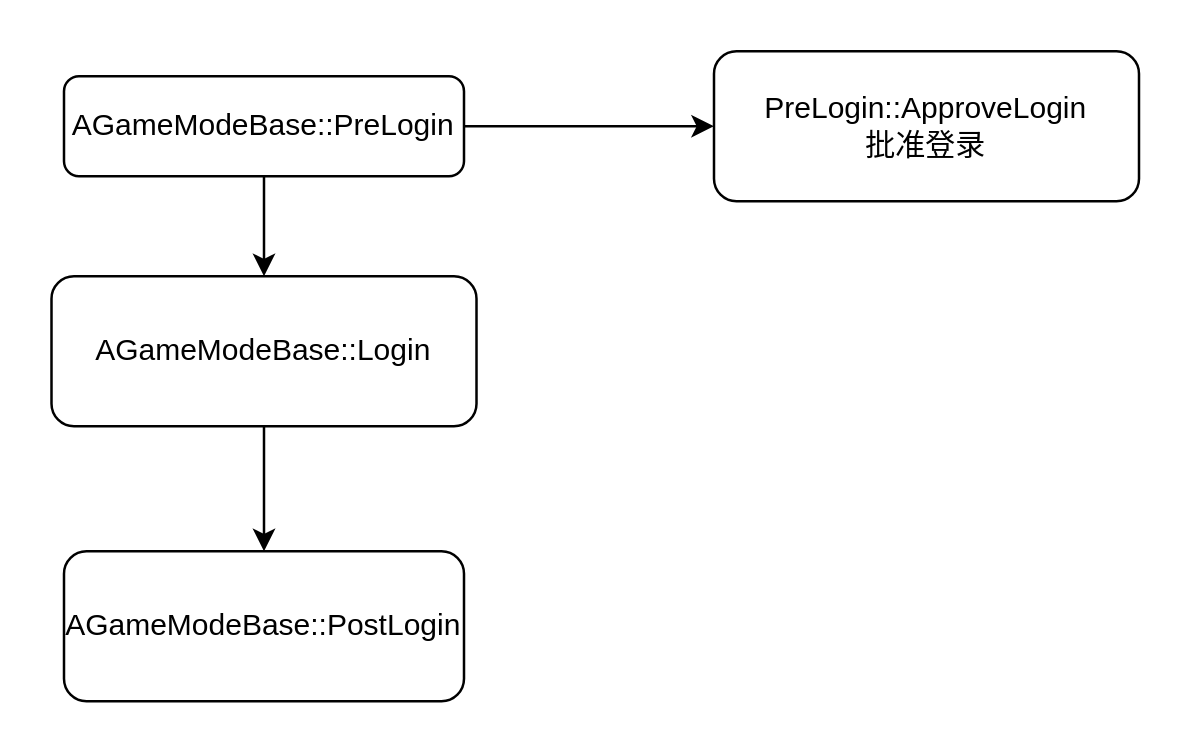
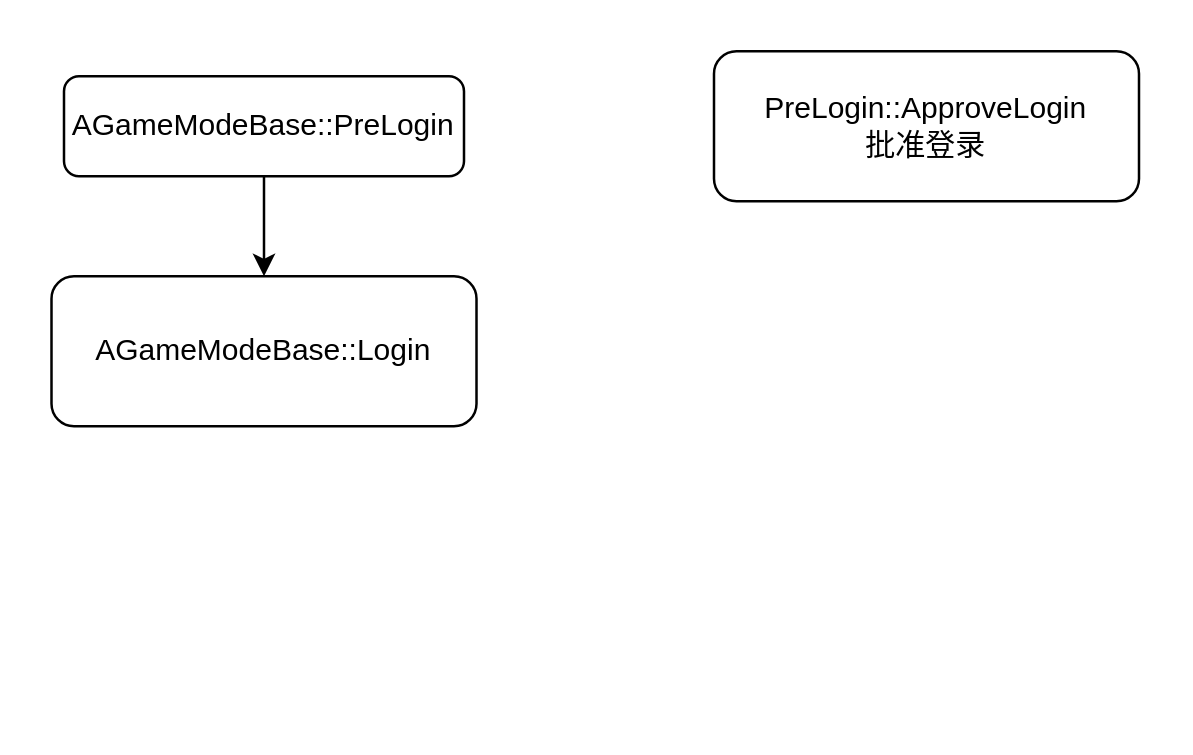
(581, 126) -> none
(264, 480) -> none
(264, 626) -> none
